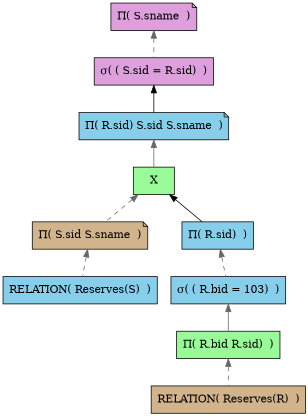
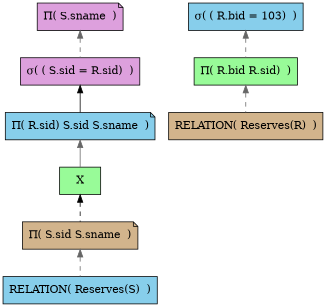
(119, 211) -> (80, 212)
(218, 236) -> none
(228, 321) -> (246, 48)
